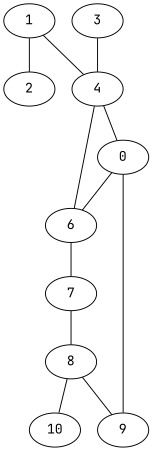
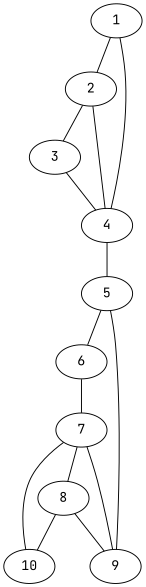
none -> (73, 123)
(84, 157) -> (99, 157)
(123, 157) -> (107, 294)
none -> (27, 489)
none -> (102, 497)
